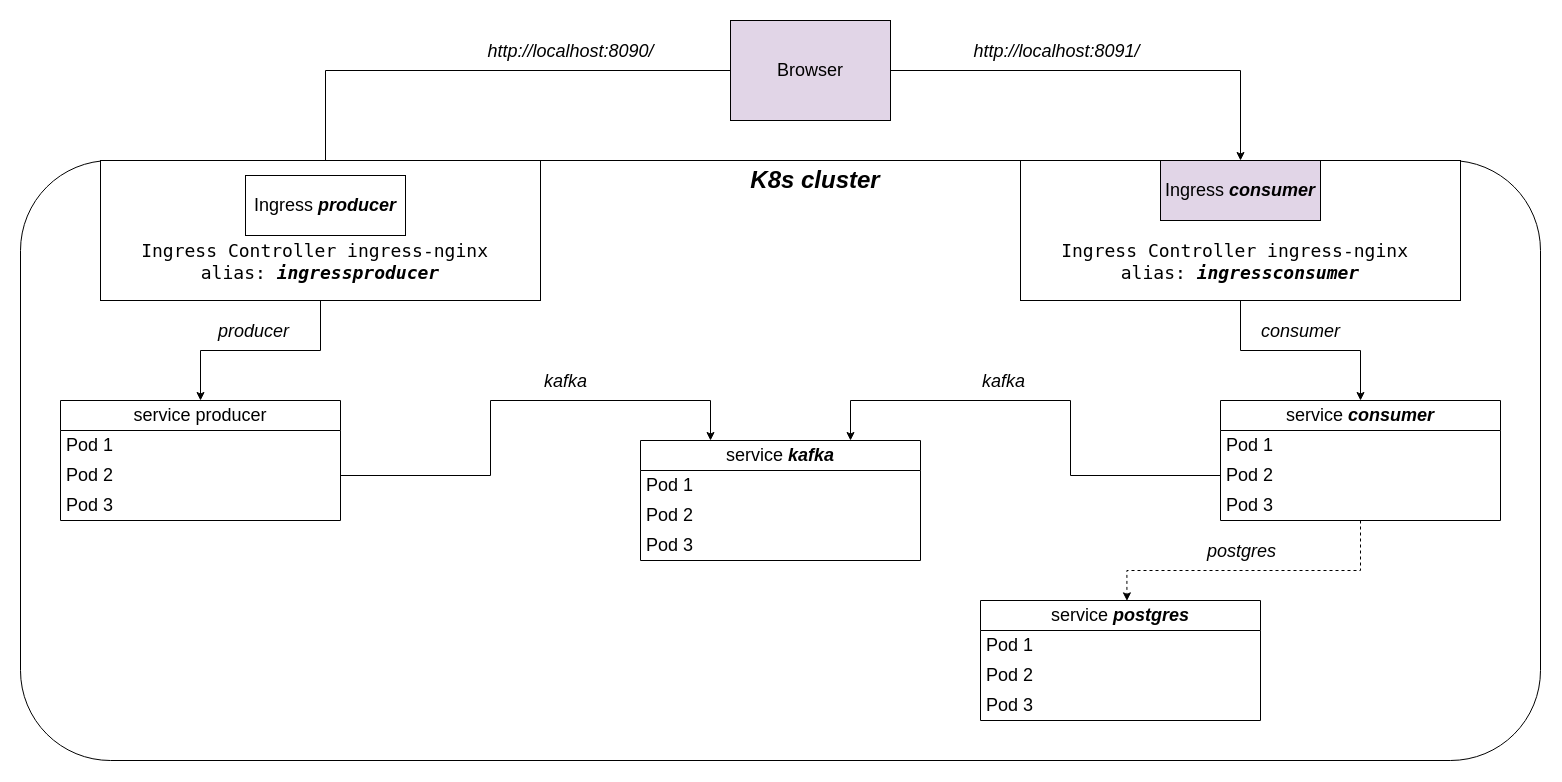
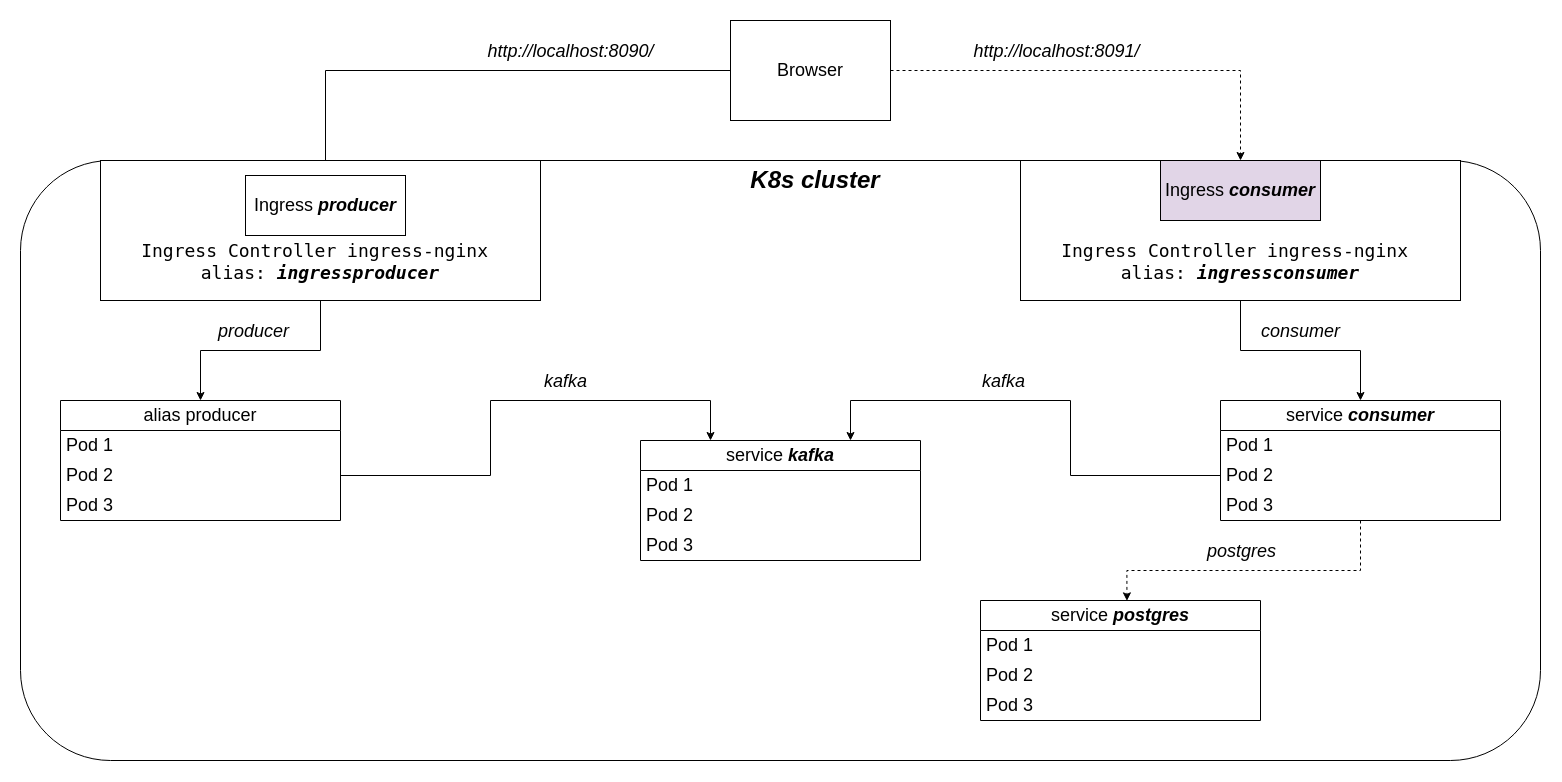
(811, 71) -> (811, 71)
(1108, 71) -> (1108, 71)
(201, 416) -> (201, 416)
